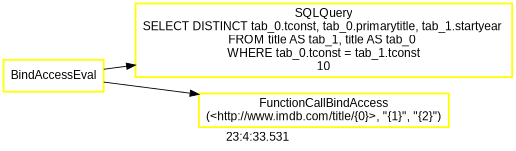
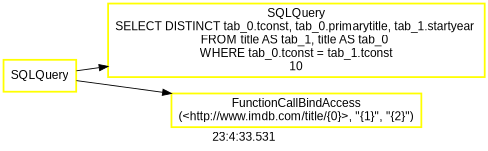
(54, 76) -> (40, 76)
